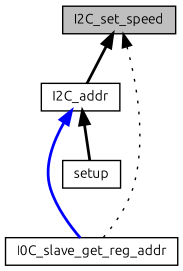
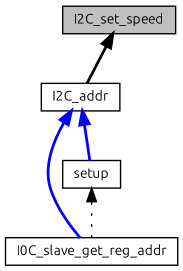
(87, 143) -> (87, 143)
(140, 146) -> (92, 220)
